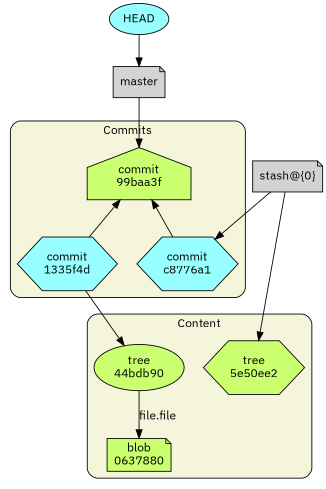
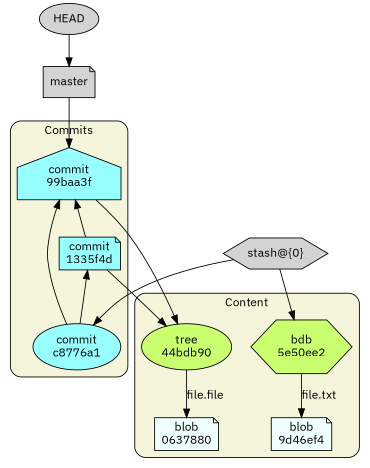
(139, 19) -> (69, 19)
(139, 176) -> (69, 176)
(288, 176) -> (276, 253)
none -> (142, 254)
(67, 264) -> (90, 253)
(187, 264) -> (77, 347)
none -> (83, 301)
(254, 368) -> (301, 347)
none -> (301, 434)
(139, 455) -> (187, 434)
